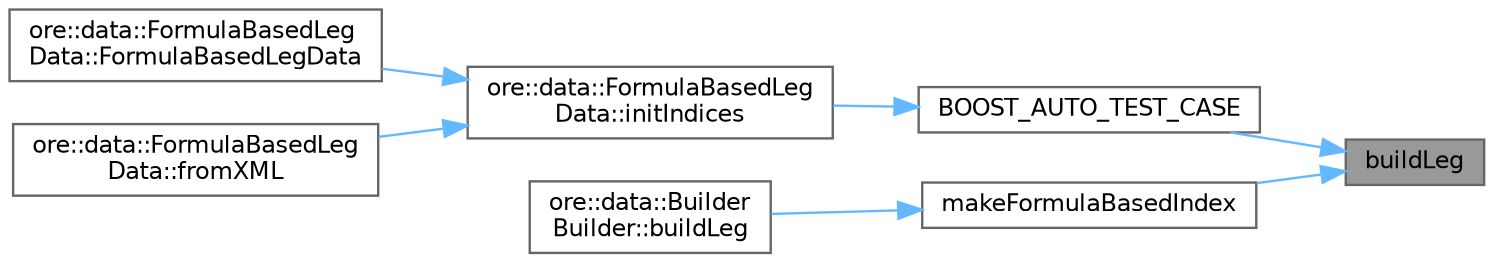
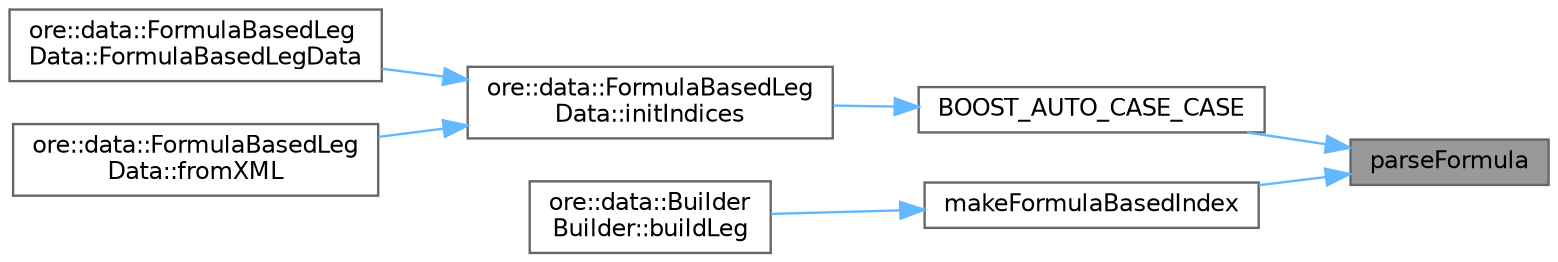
(1089, 110) -> (1092, 110)
(1415, 162) -> (1450, 162)
